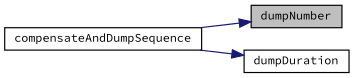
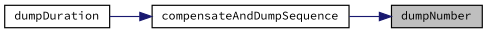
(216, 52) -> (125, 17)
